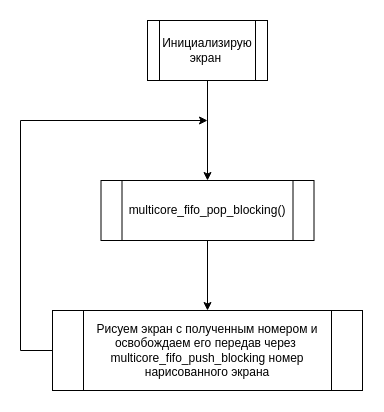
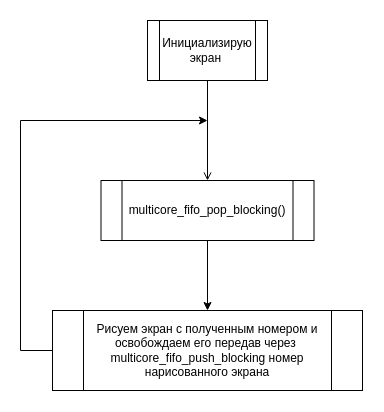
(208, 172) -> (208, 173)
